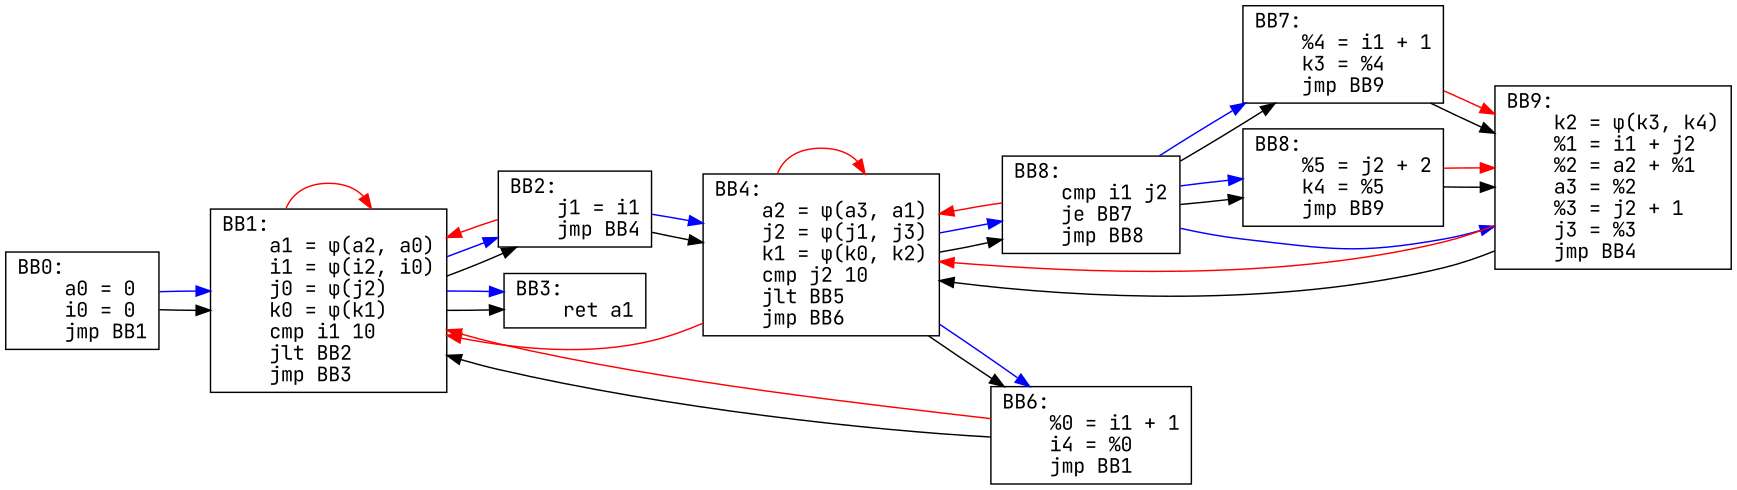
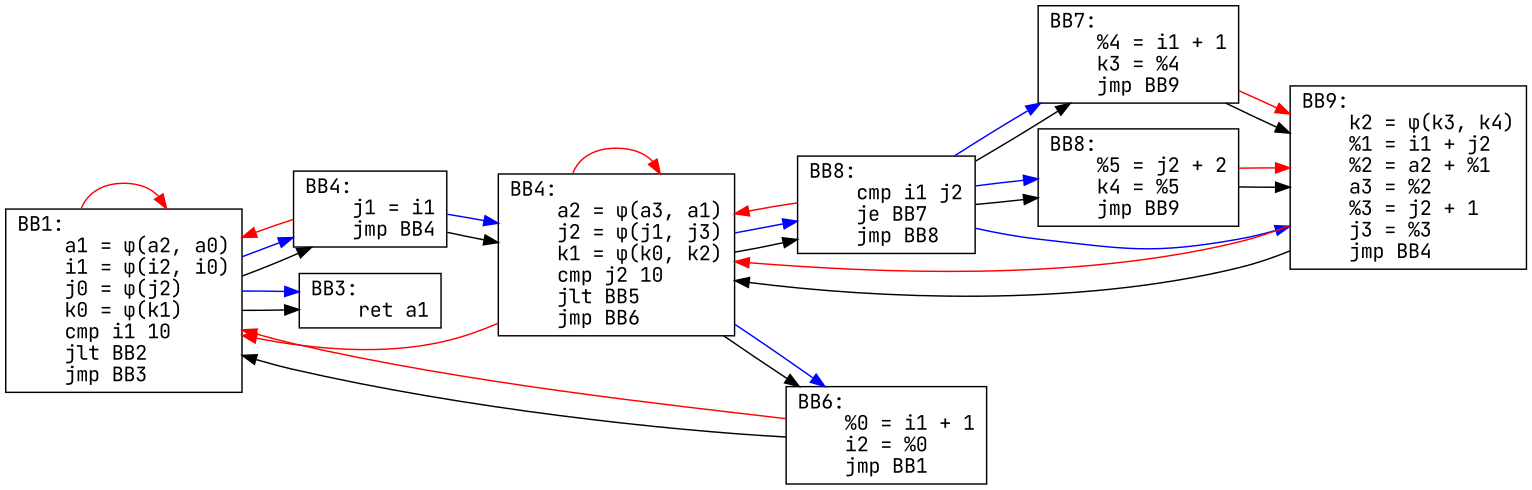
(575, 209) -> (370, 209)
(82, 301) -> none
(1091, 435) -> (886, 435)
